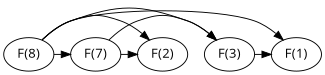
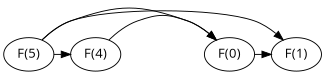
(29, 54) -> (29, 54)
(96, 54) -> (96, 54)
(163, 54) -> none
(230, 54) -> (230, 54)
